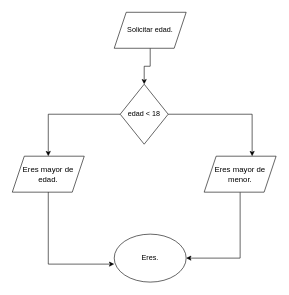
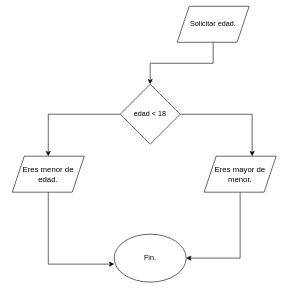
(150, 30) -> (213, 24)
(144, 114) -> (150, 114)
(48, 174) -> (48, 174)
(150, 258) -> (150, 258)
